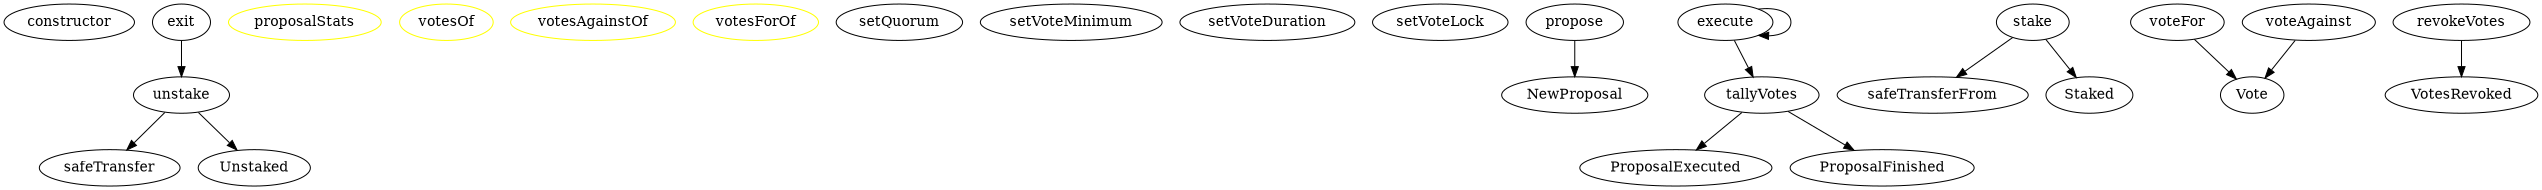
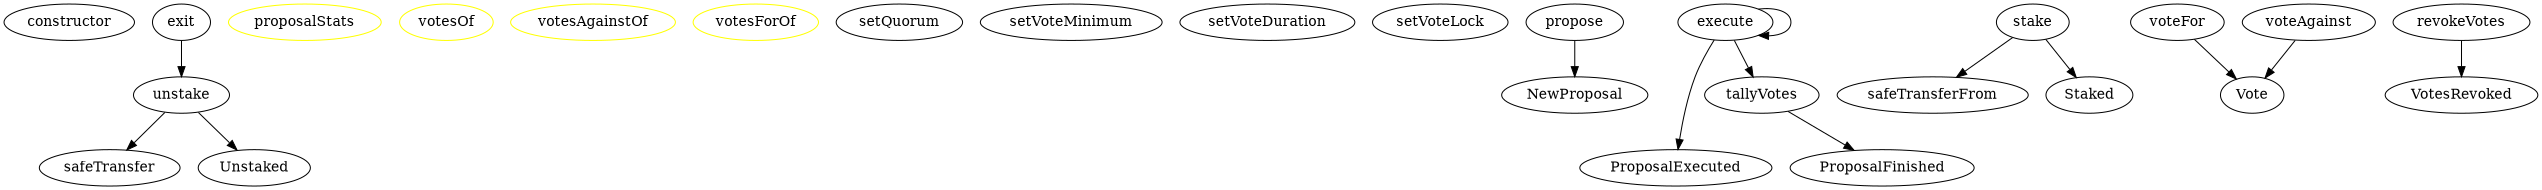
(1723, 128) -> (1691, 88)
